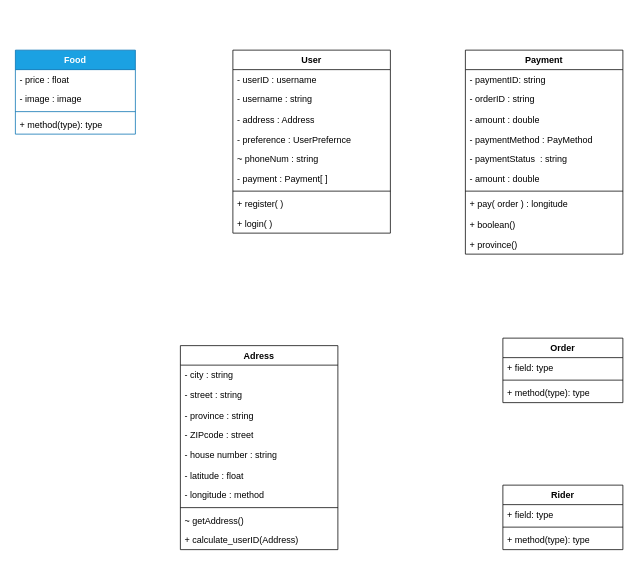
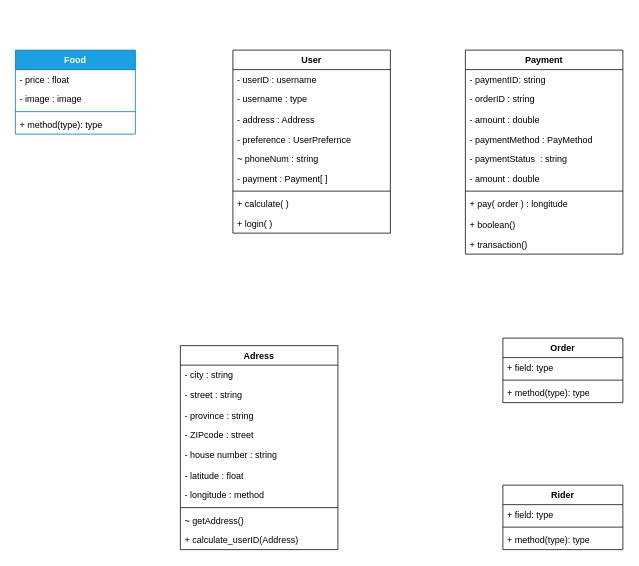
(279, 100) -> (276, 100)
(267, 205) -> (268, 205)
(498, 245) -> (505, 245)
